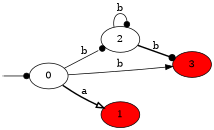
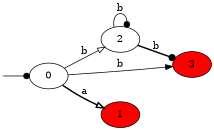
(81, 59) -> (81, 59)
